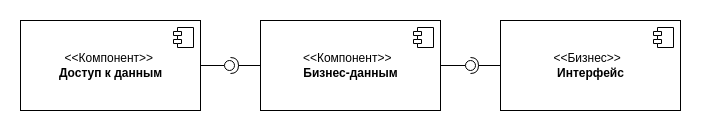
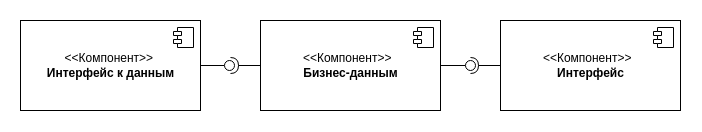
(111, 66) -> (111, 66)
(591, 66) -> (591, 66)
